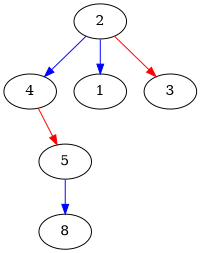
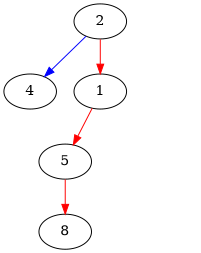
(100, 52) -> (100, 52)
(170, 92) -> none
(45, 122) -> (85, 122)
(65, 192) -> (65, 192)
